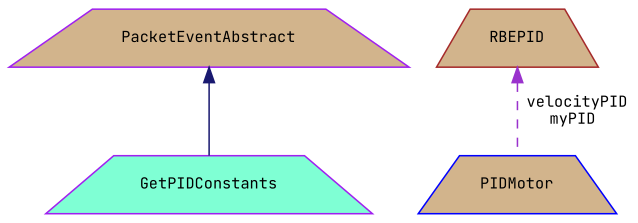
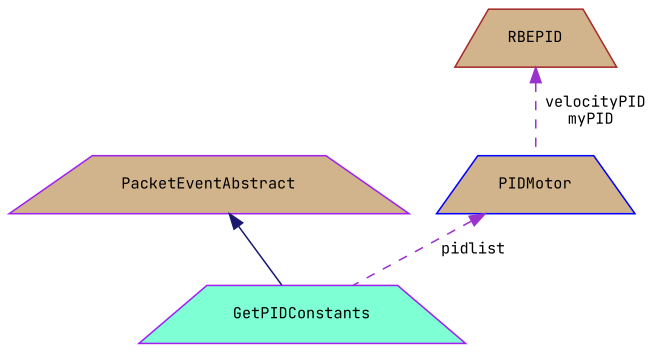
none -> (412, 253)
